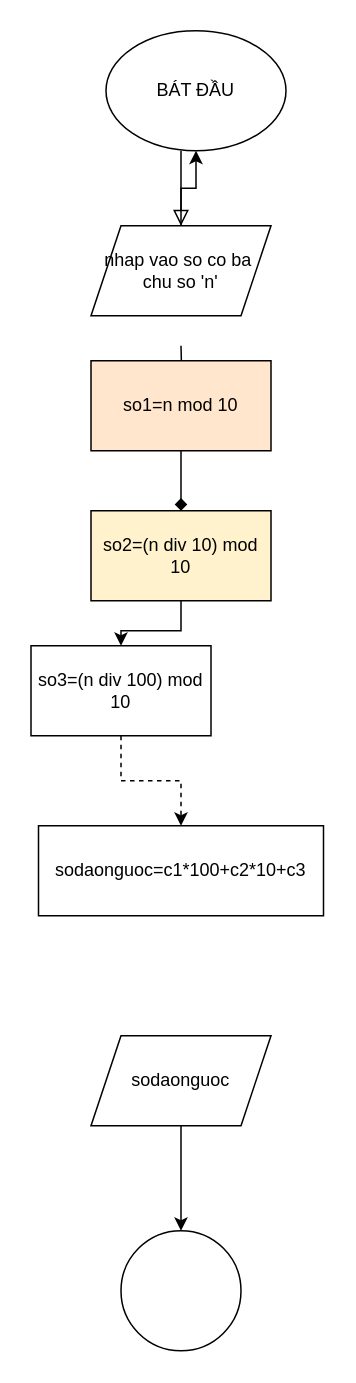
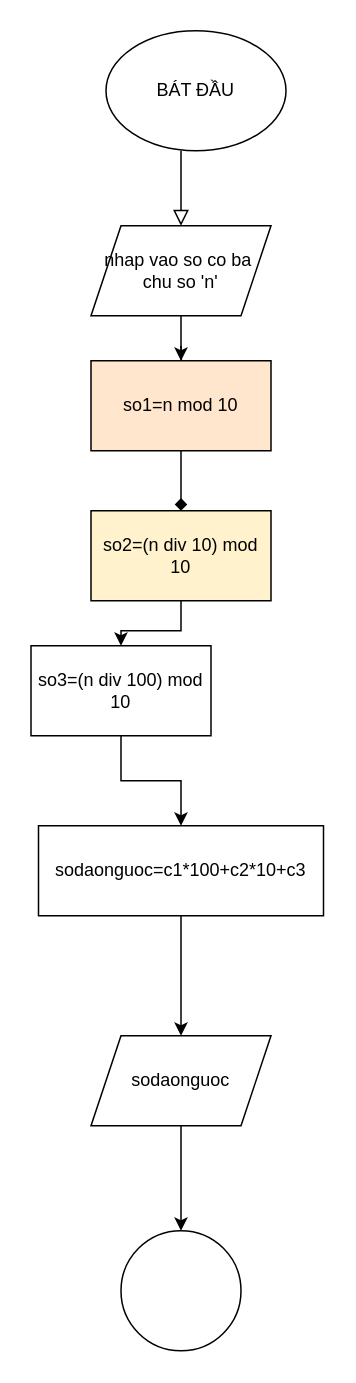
(196, 181) -> (181, 344)
(145, 781) -> (145, 781)
none -> (181, 971)
